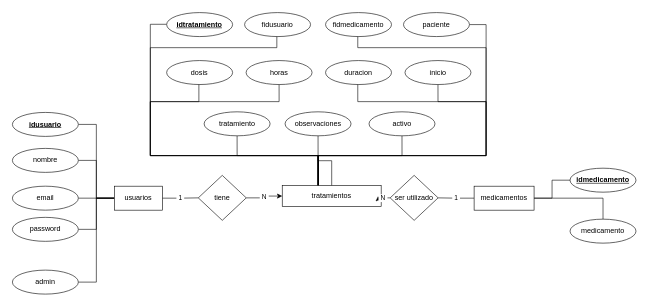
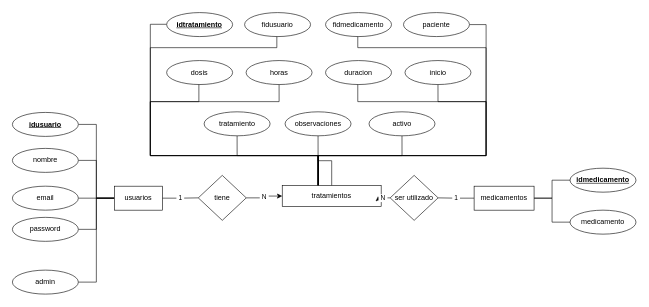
(603, 231) -> (603, 222)
